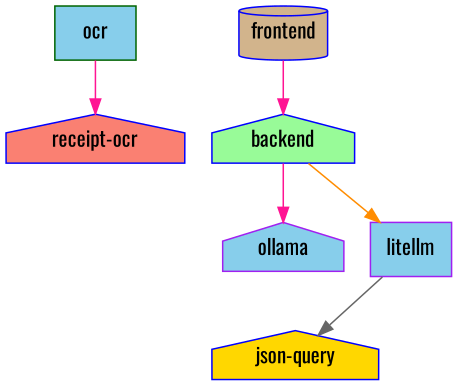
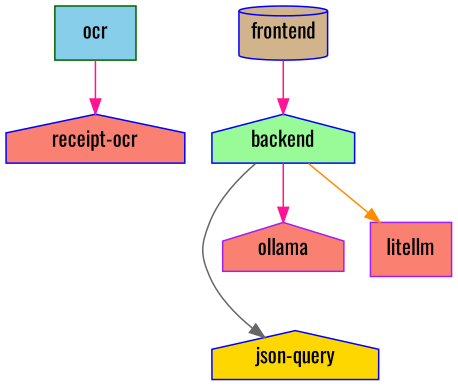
(283, 249) -> (283, 249)
(411, 249) -> (411, 249)
(356, 301) -> (203, 246)
